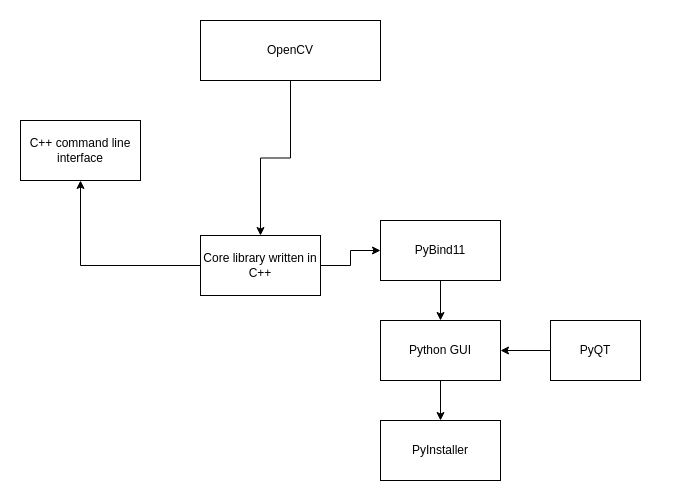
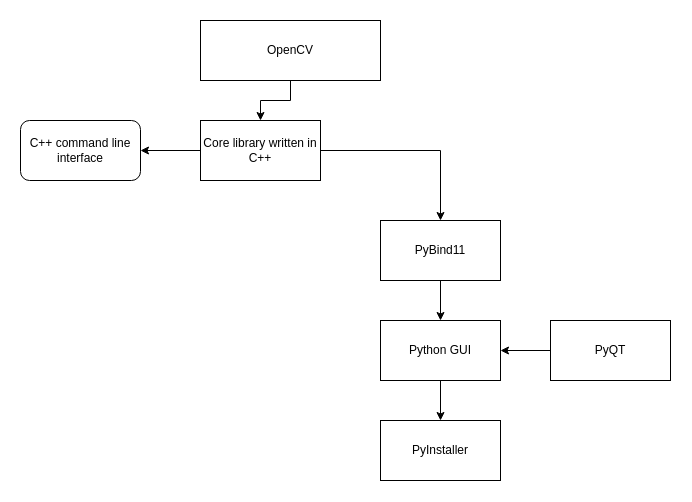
(81, 151) -> (81, 151)
(261, 266) -> (261, 151)
(596, 351) -> (611, 351)
